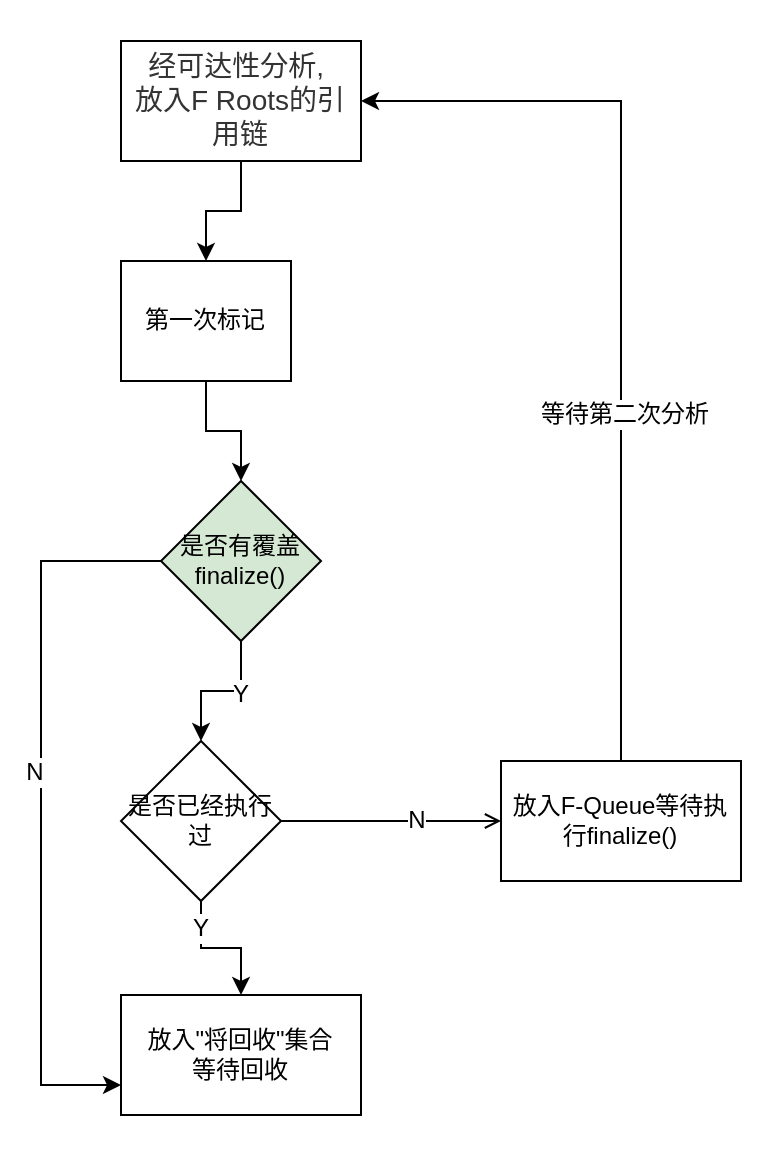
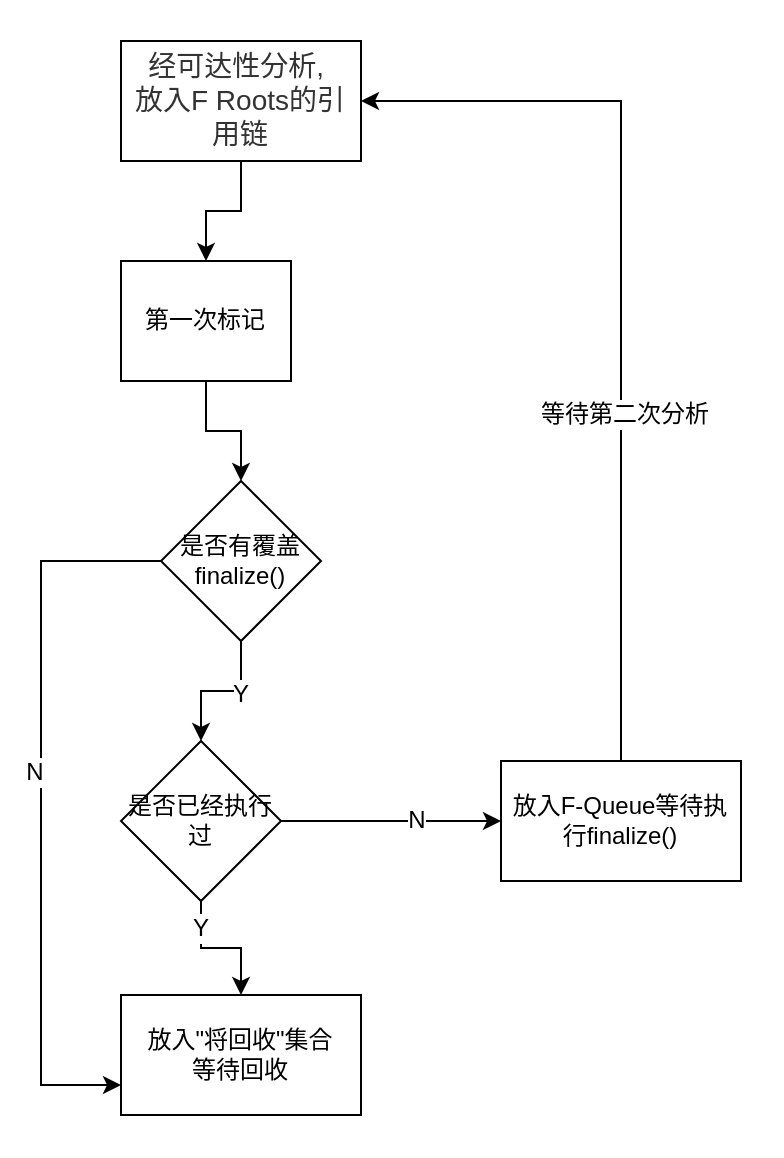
(241, 561) -> (241, 561)
(489, 821) -> (486, 821)
